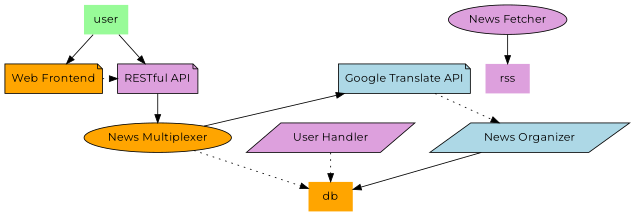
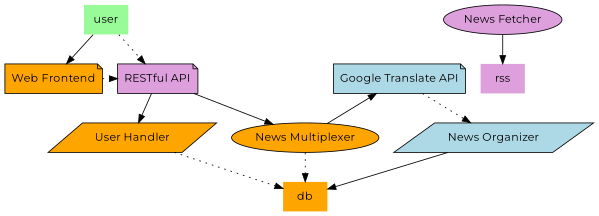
(129, 46) -> (129, 46)
none -> (147, 104)
(331, 138) -> (132, 138)
